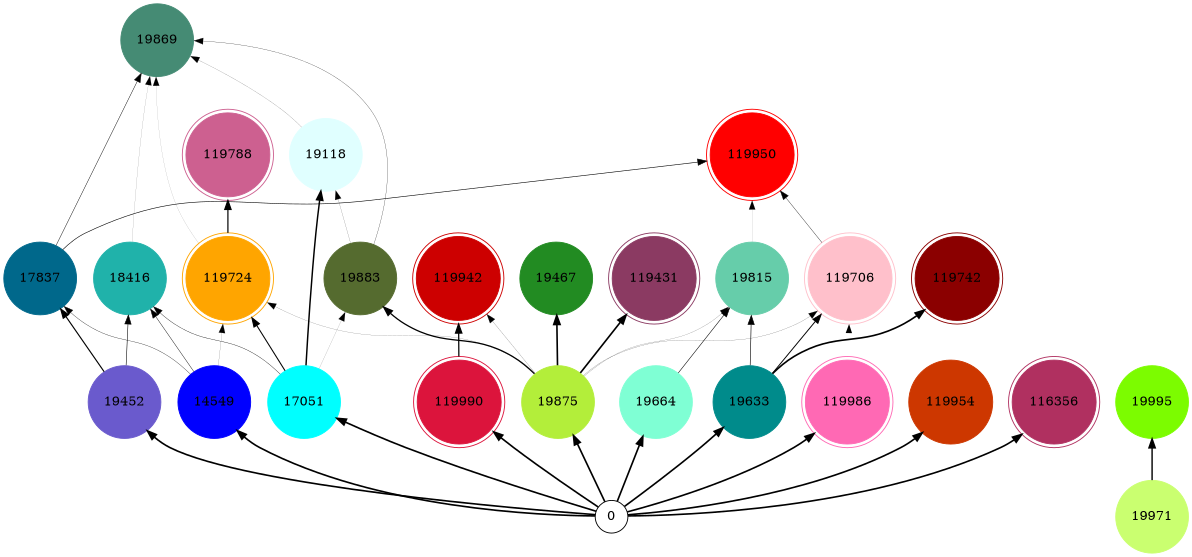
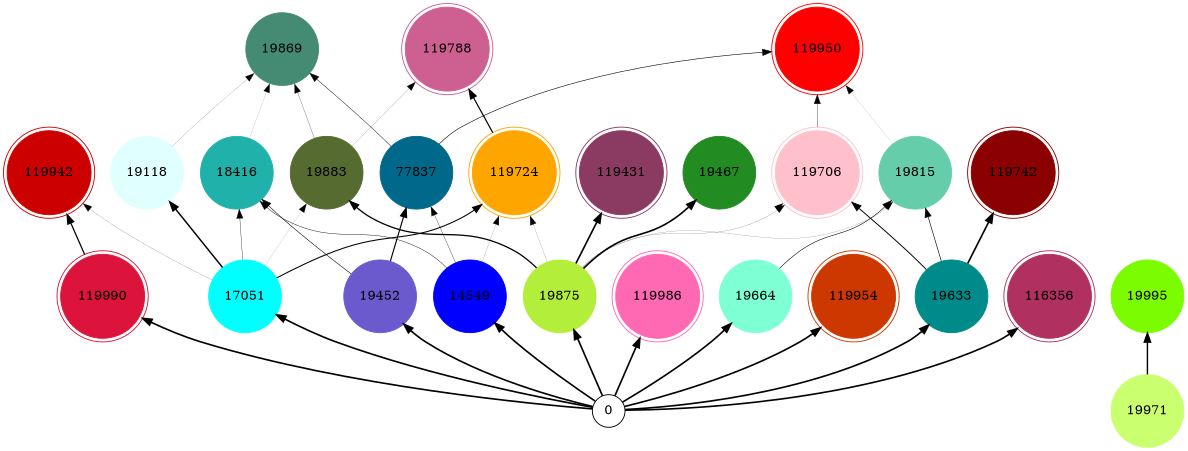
(165, 168) -> none
(344, 221) -> (381, 117)
(40, 278) -> (416, 173)
(514, 347) -> (150, 247)
(951, 402) -> (854, 296)
